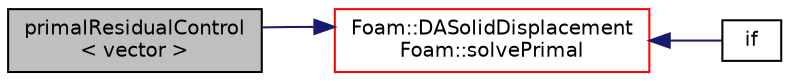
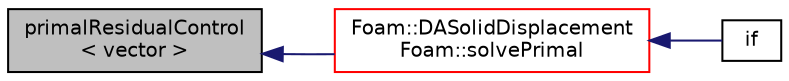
(288, 27) -> (309, 54)
